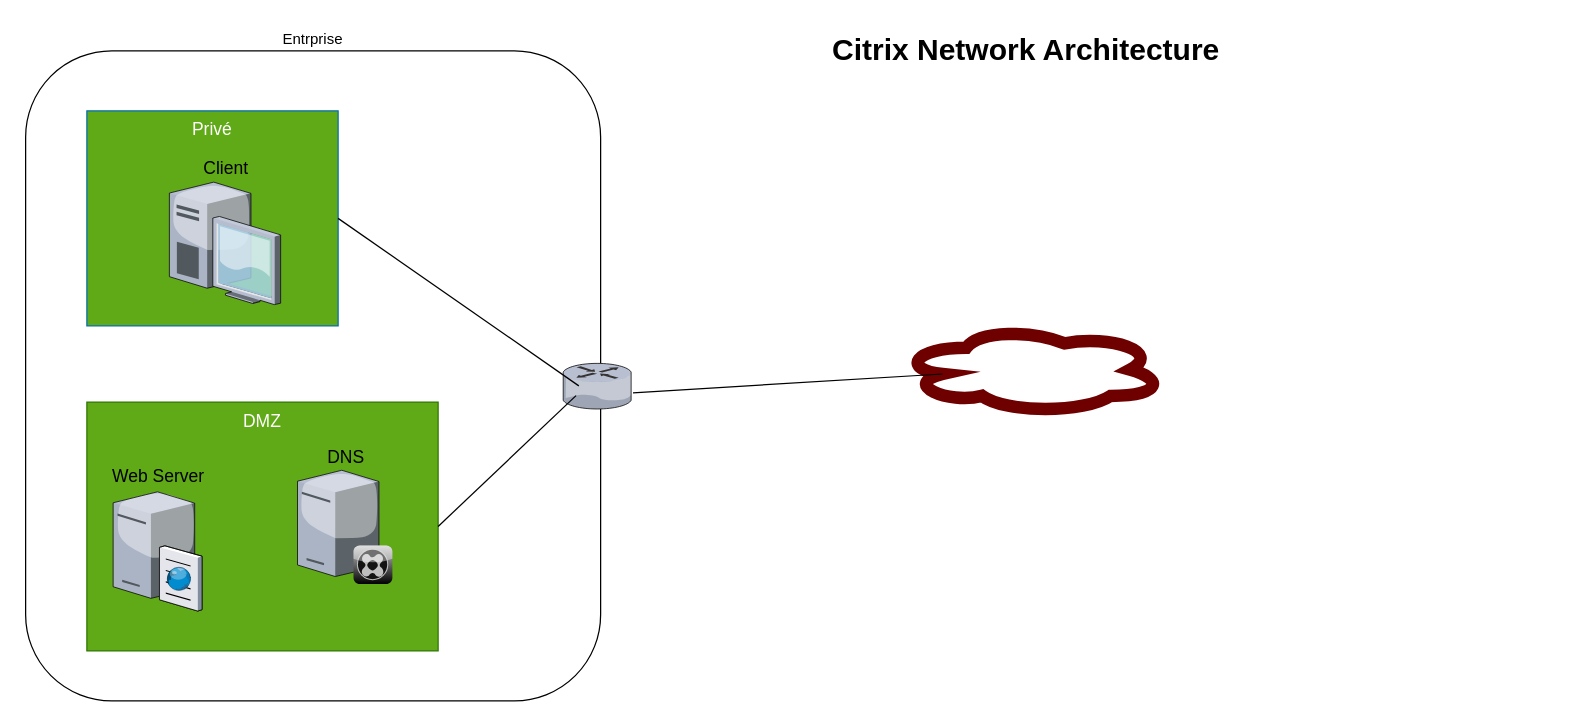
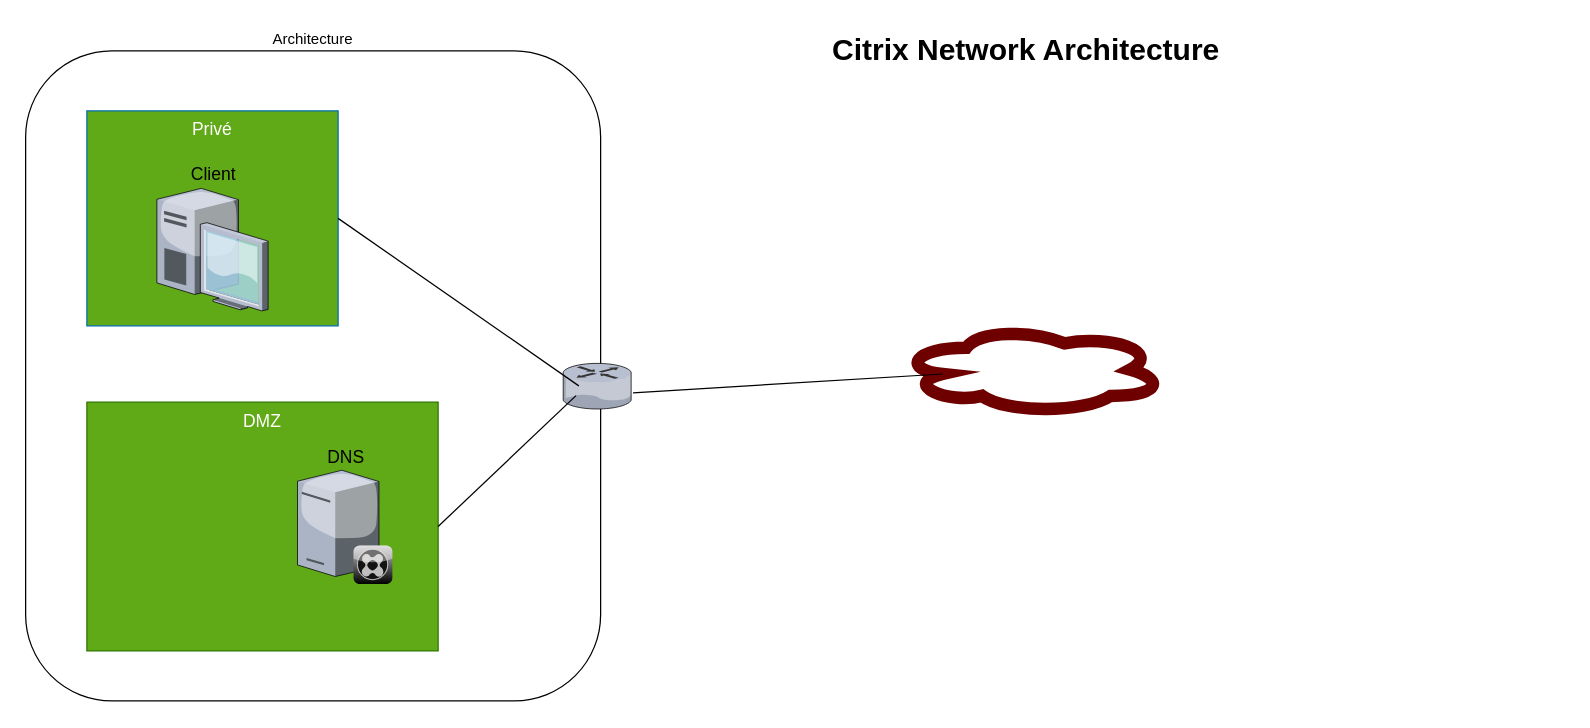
(313, 38) -> (313, 38)
(225, 243) -> (213, 249)
(158, 550) -> none
